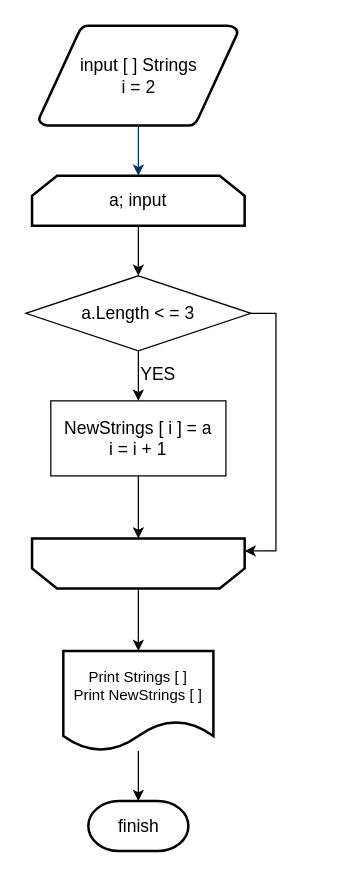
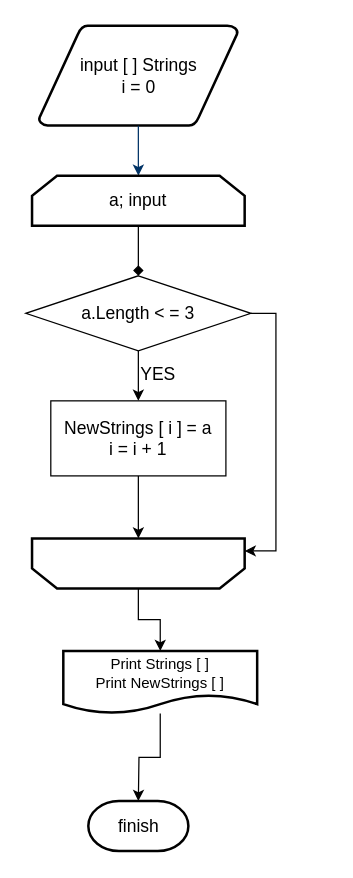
(139, 76) -> (139, 76)
(138, 266) -> (138, 265)
(138, 701) -> (160, 682)
